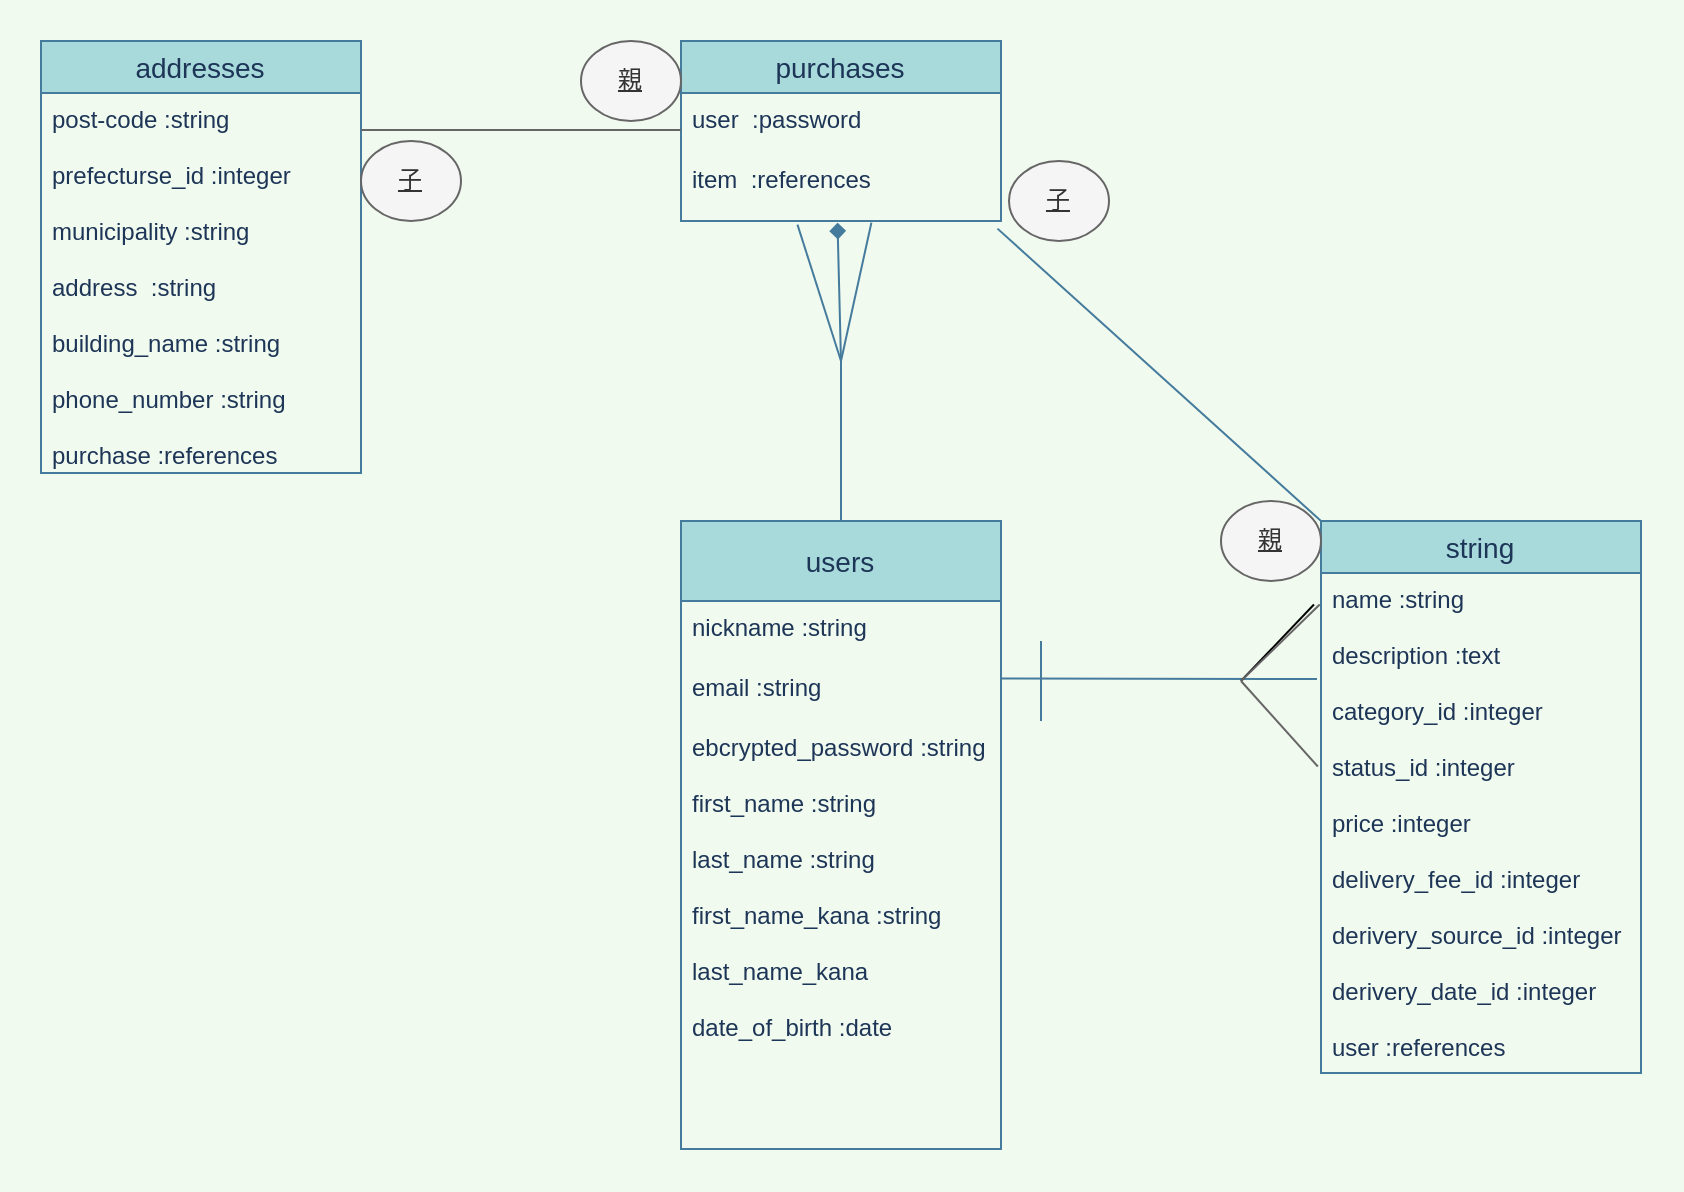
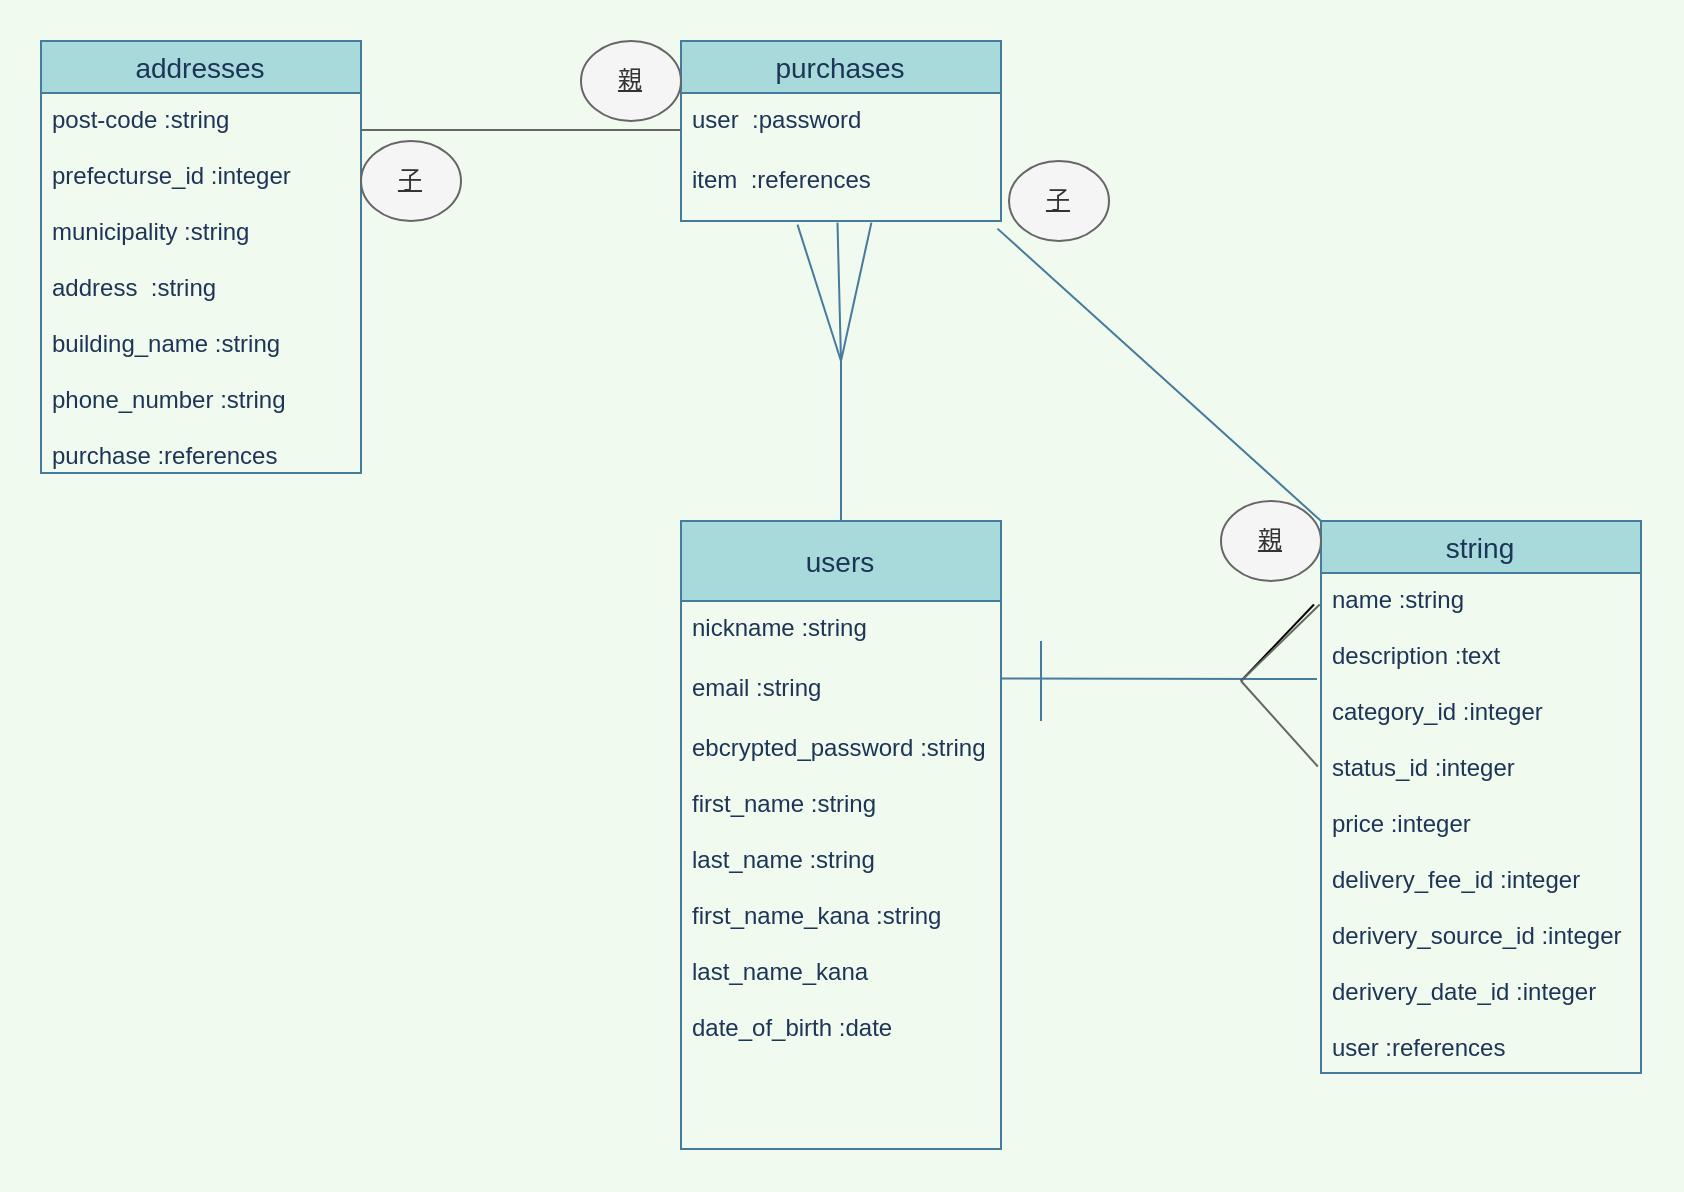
(838, 239) -> (838, 232)
